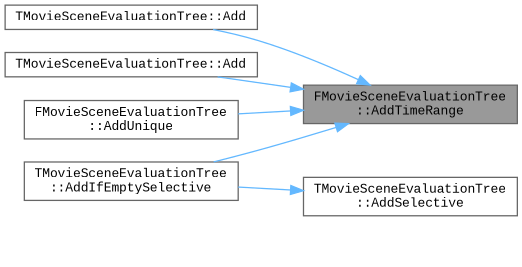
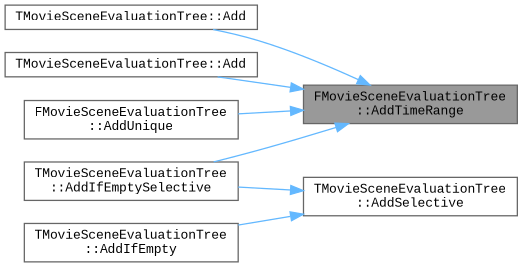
none -> (131, 243)
